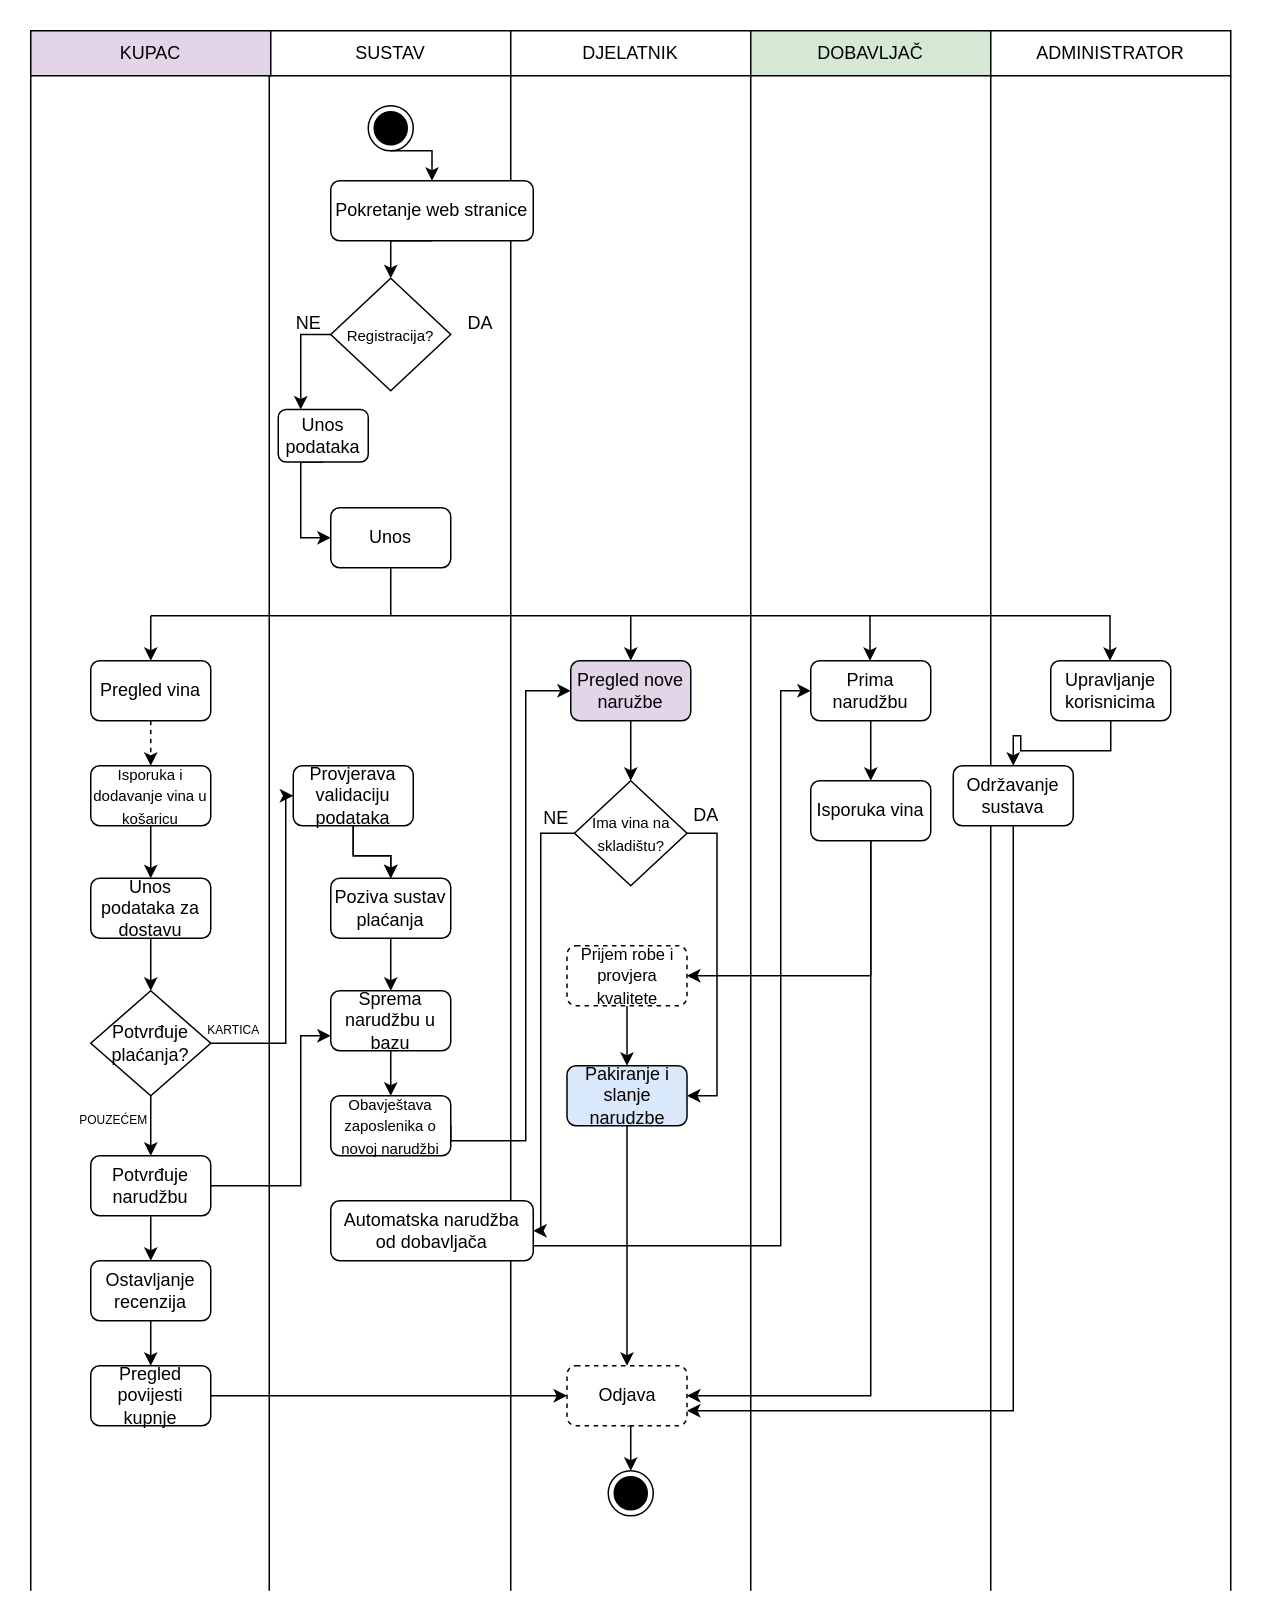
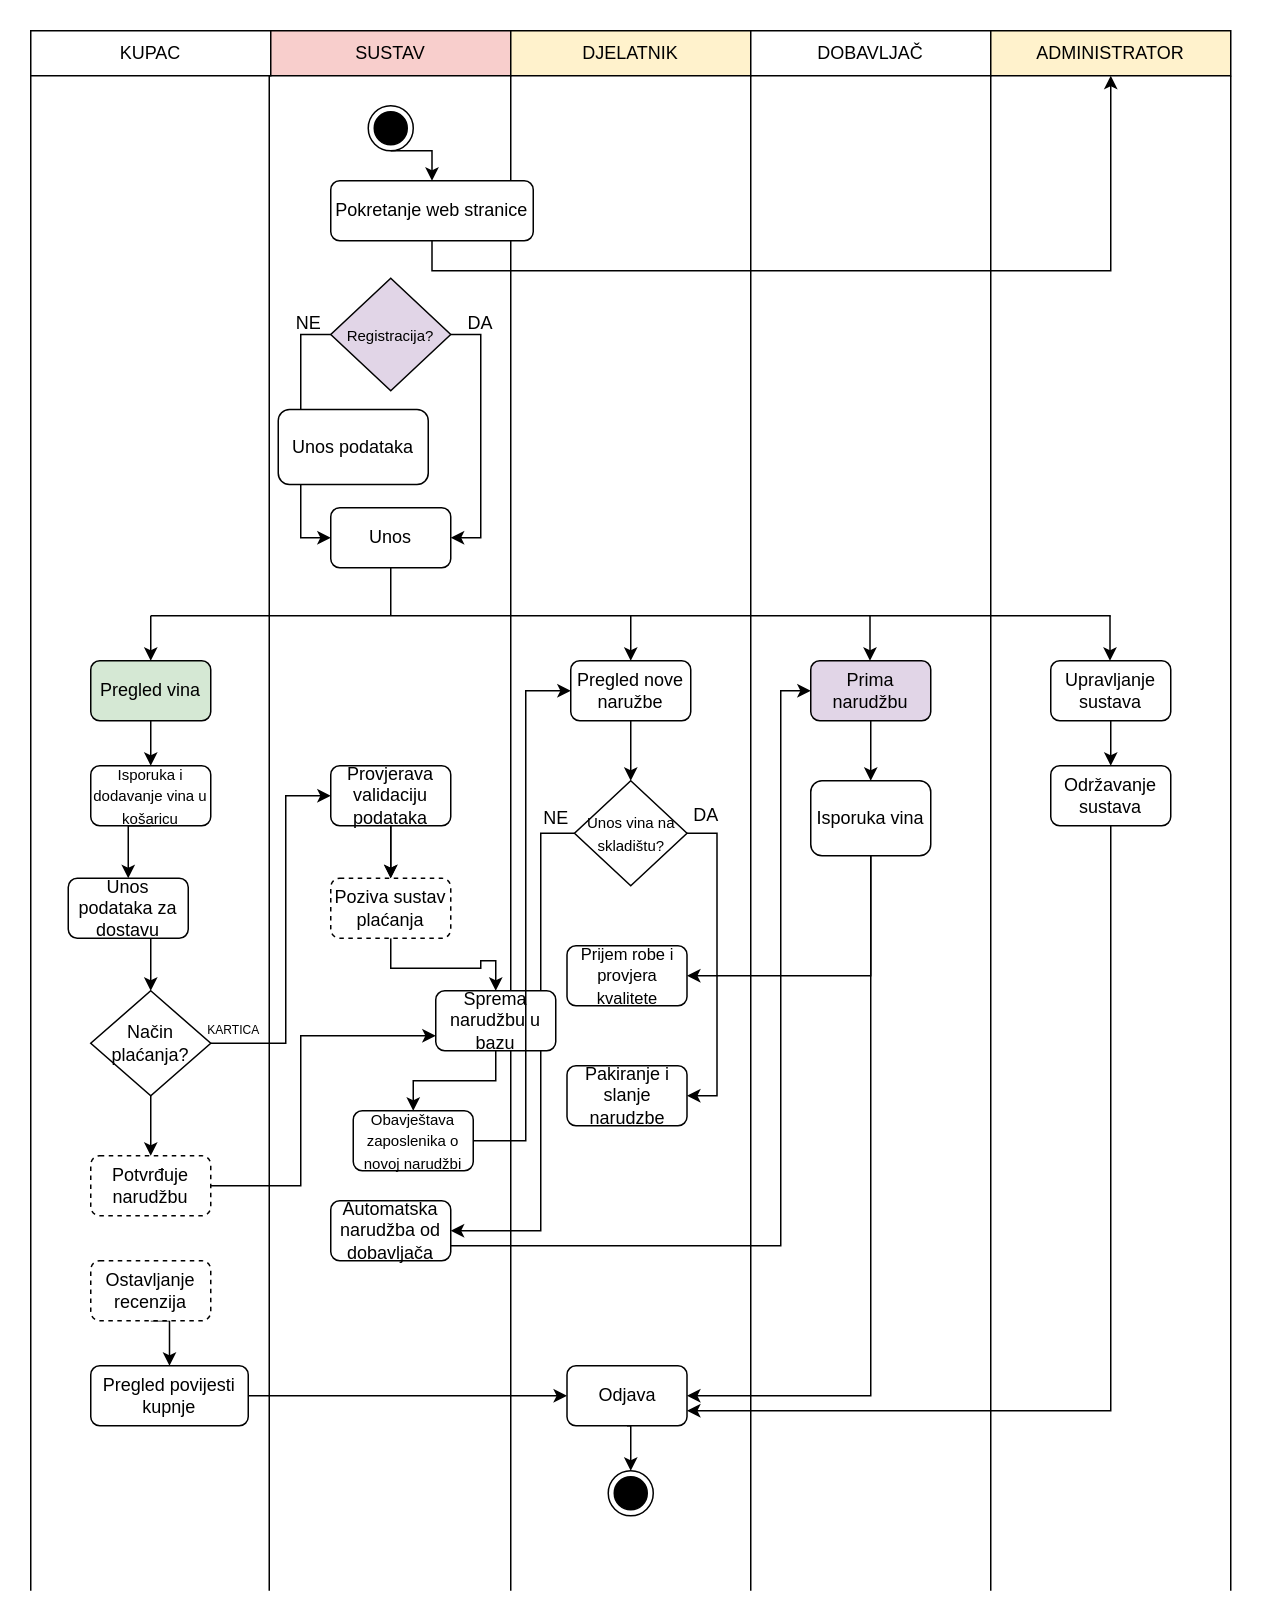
(151, 53) -> (151, 53)
(391, 53) -> (391, 53)
(631, 53) -> (631, 53)
(871, 53) -> (871, 53)
(1111, 53) -> (1111, 53)
(391, 253) -> (848, 271)
(391, 335) -> (391, 335)
none -> (481, 431)
(323, 436) -> (353, 447)
(151, 691) -> (151, 691)
(631, 691) -> (631, 691)
(871, 691) -> (871, 691)
(1111, 691) -> (1111, 691)
(151, 739) -> (151, 739)
(353, 796) -> (391, 796)
(1013, 796) -> (1111, 796)
(871, 811) -> (871, 818)
(632, 833) -> (632, 833)
(151, 908) -> (128, 908)
(391, 908) -> (391, 908)
(627, 976) -> (627, 976)
(391, 1021) -> (496, 1021)
(627, 1031) -> none
(151, 1043) -> (151, 1043)
(627, 1096) -> (627, 1096)
(113, 1118) -> none
(391, 1126) -> (413, 1141)
(151, 1186) -> (151, 1186)
(432, 1231) -> (391, 1231)
(151, 1233) -> none
(627, 1241) -> none
(151, 1291) -> (151, 1291)
(151, 1396) -> (170, 1396)
(627, 1396) -> (627, 1396)
